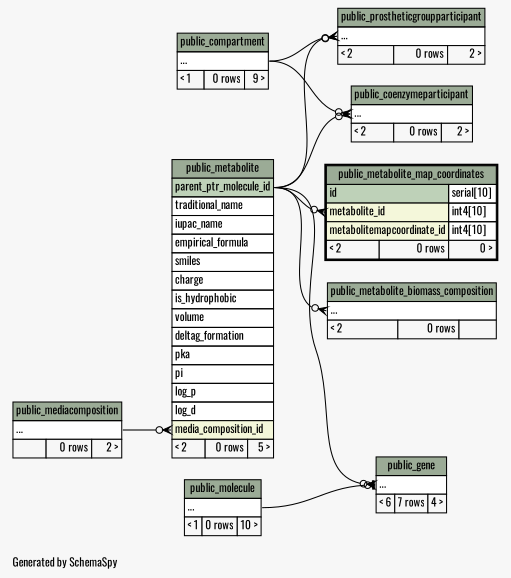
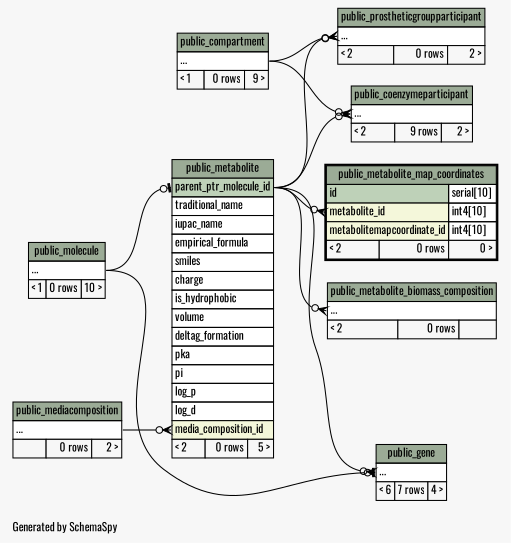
(424, 132) -> (424, 132)
none -> (137, 234)
